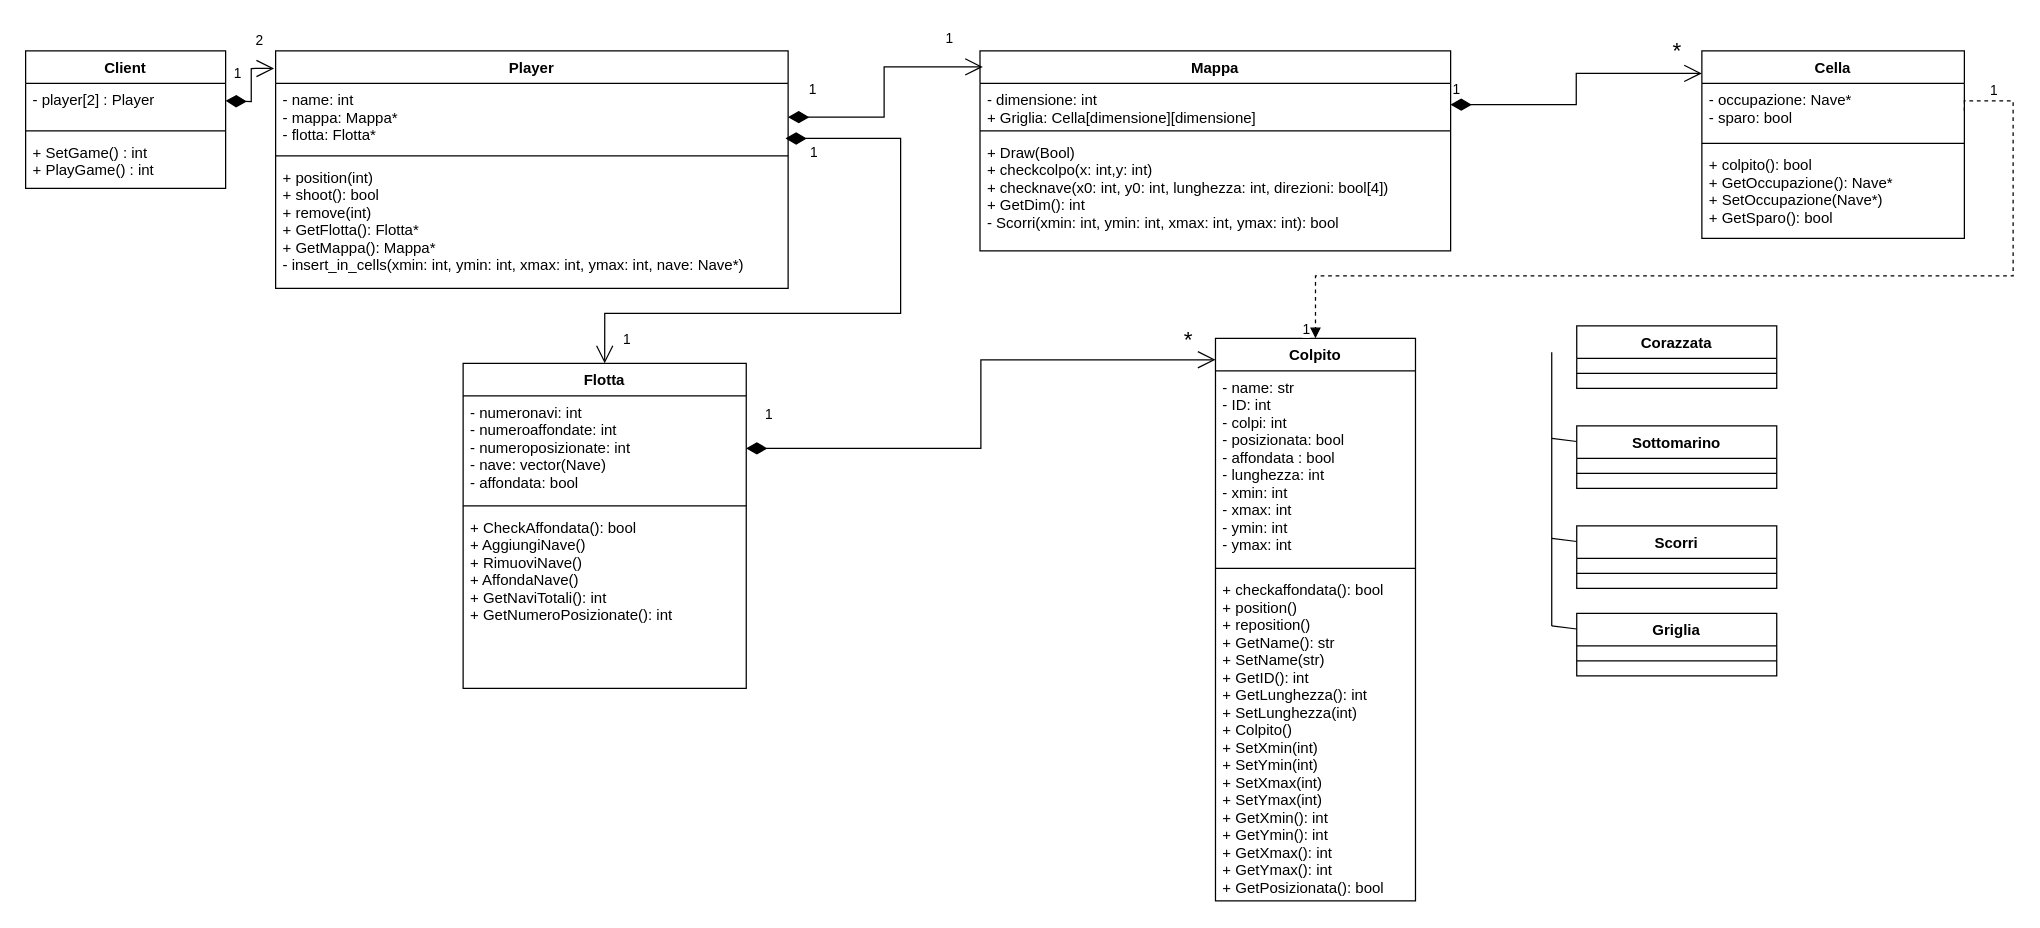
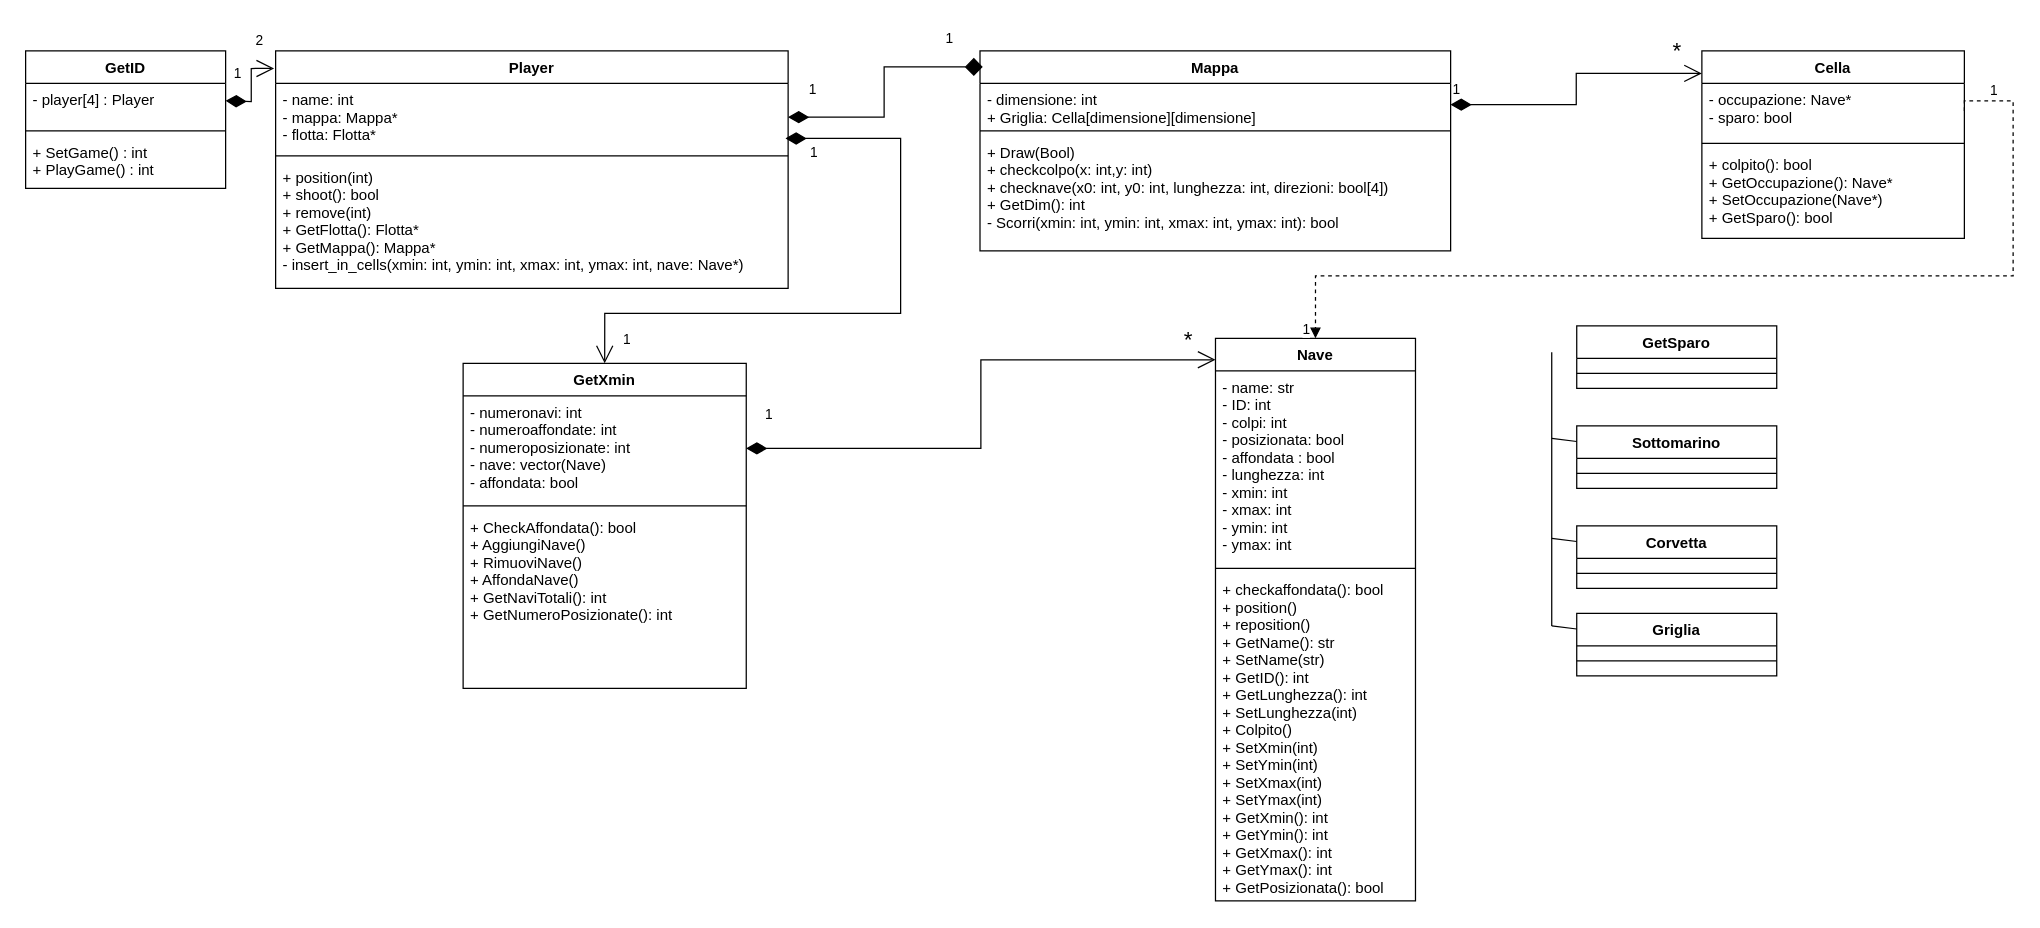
(972, 67) -> (965, 67)
(125, 68) -> (125, 68)
(105, 100) -> (105, 100)
(1676, 343) -> (1676, 343)
(1315, 355) -> (1315, 355)
(604, 380) -> (604, 380)
(1676, 543) -> (1676, 543)
